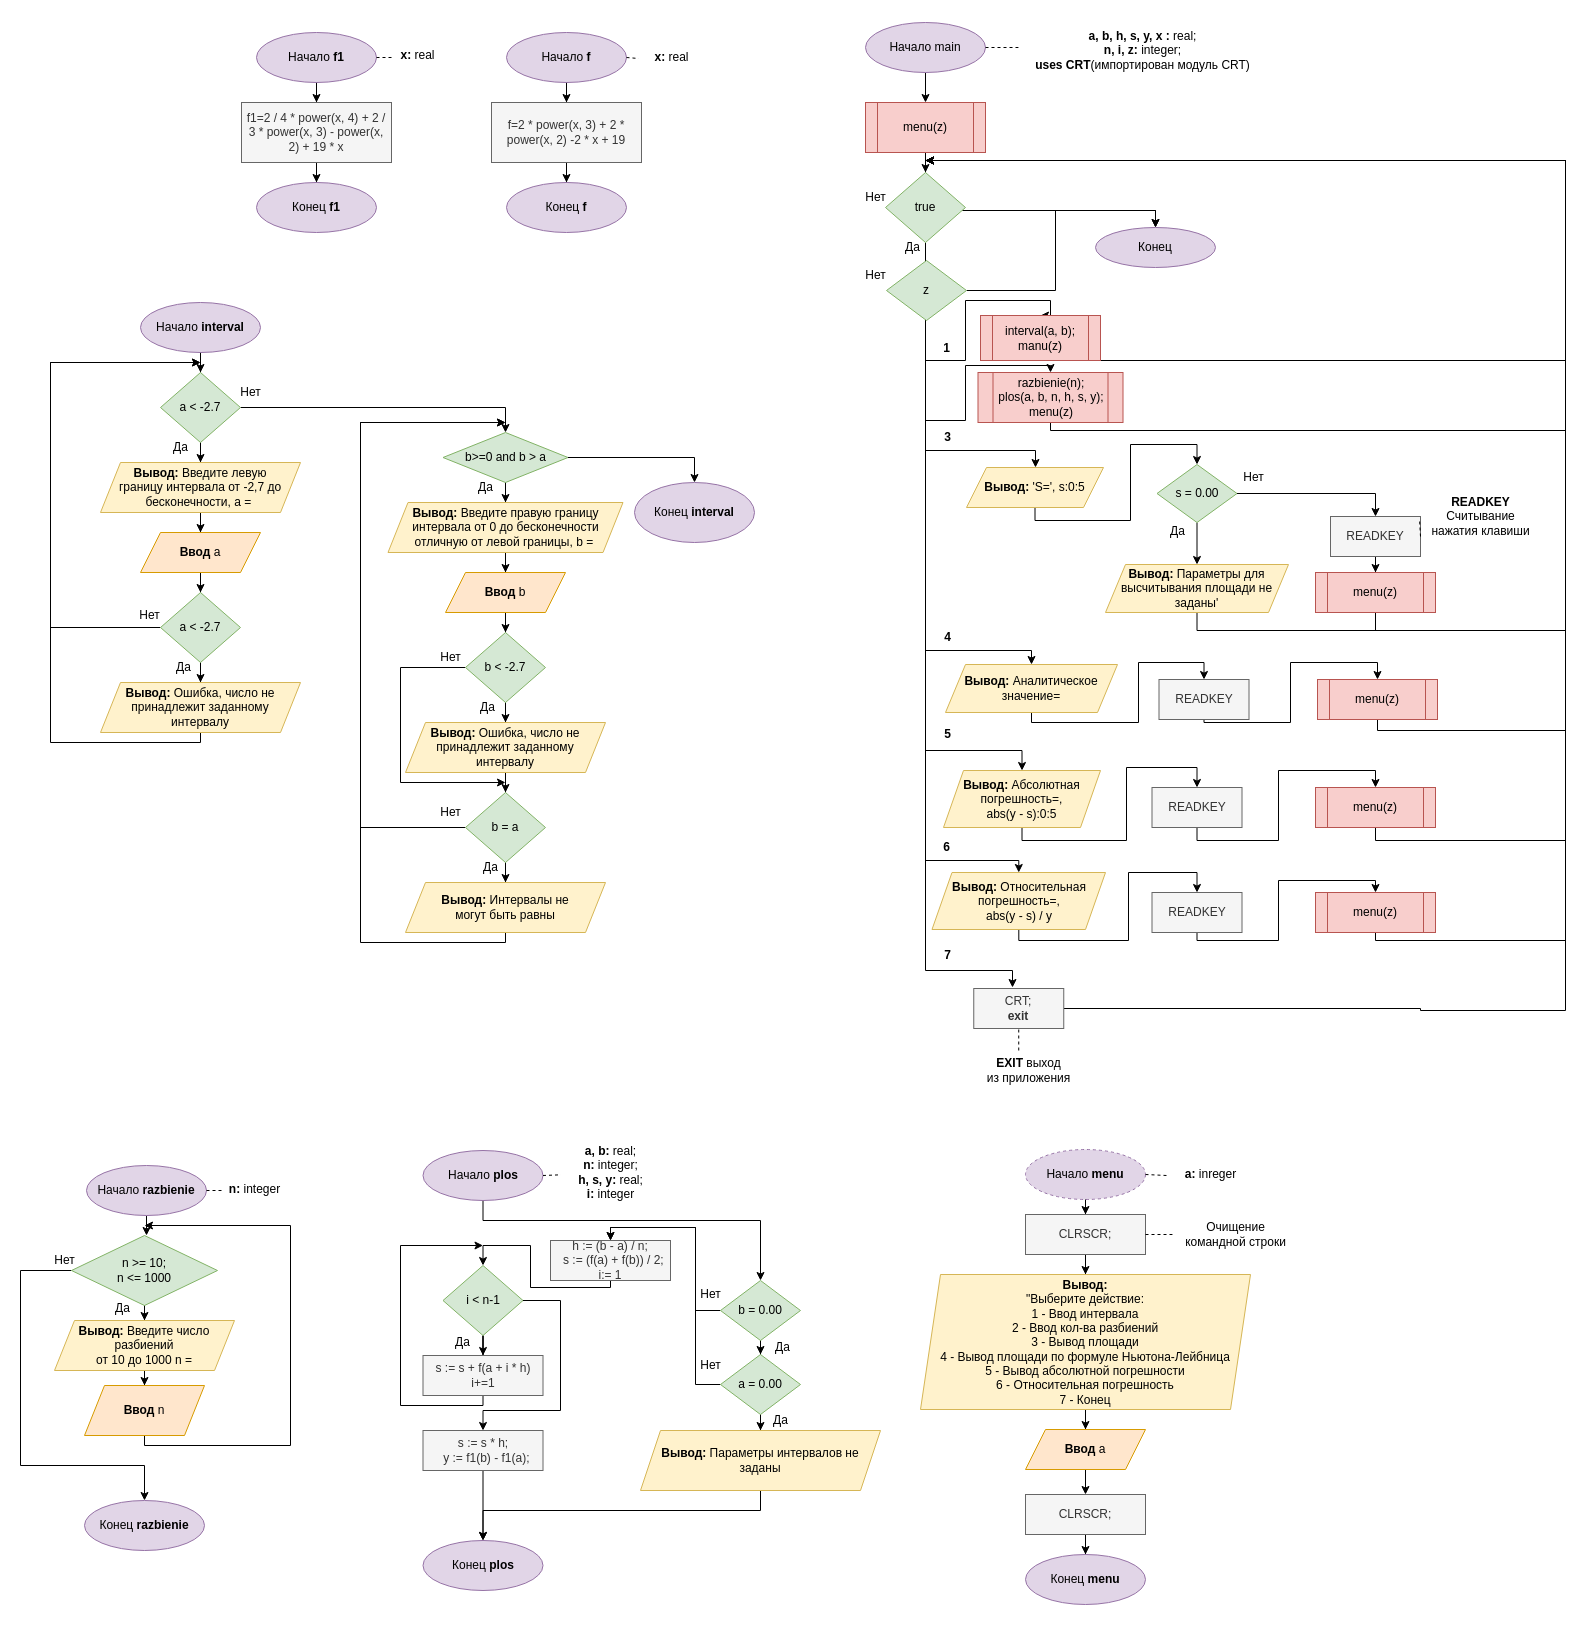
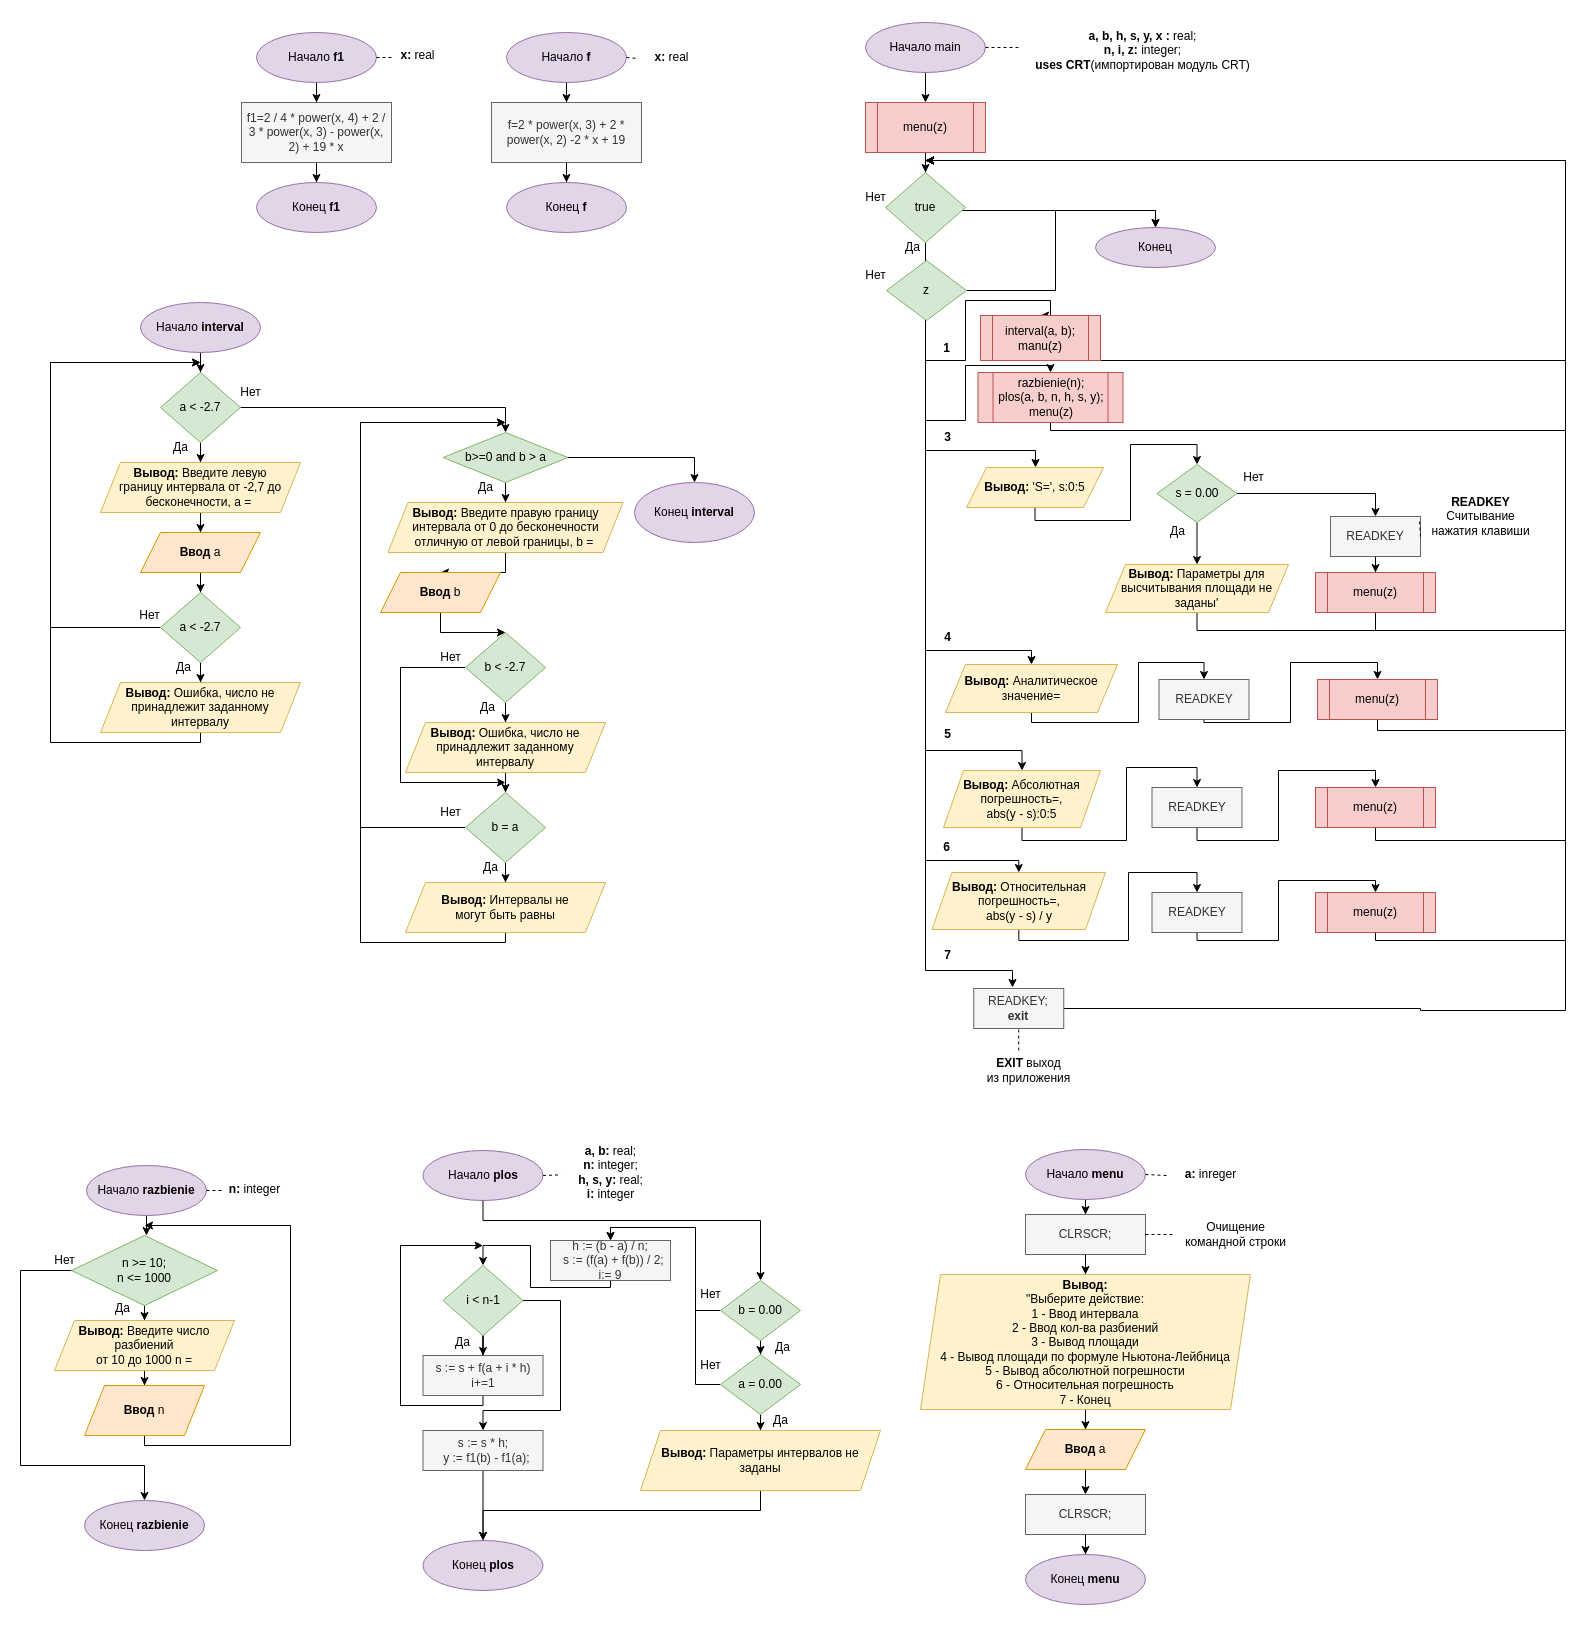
(506, 593) -> (441, 593)
(1019, 1009) -> (1019, 1009)
(1086, 1175) -> (1086, 1175)
(611, 1261) -> (611, 1261)
